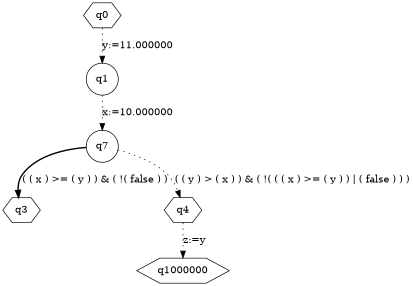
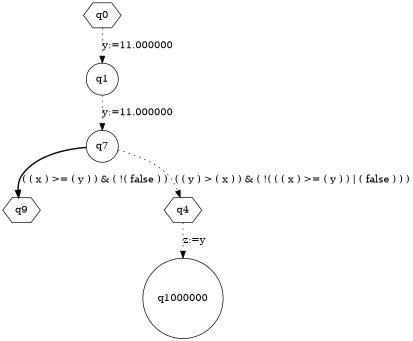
(138, 113) -> (138, 113)
(22, 210) -> (22, 210)
(183, 271) -> (183, 298)
